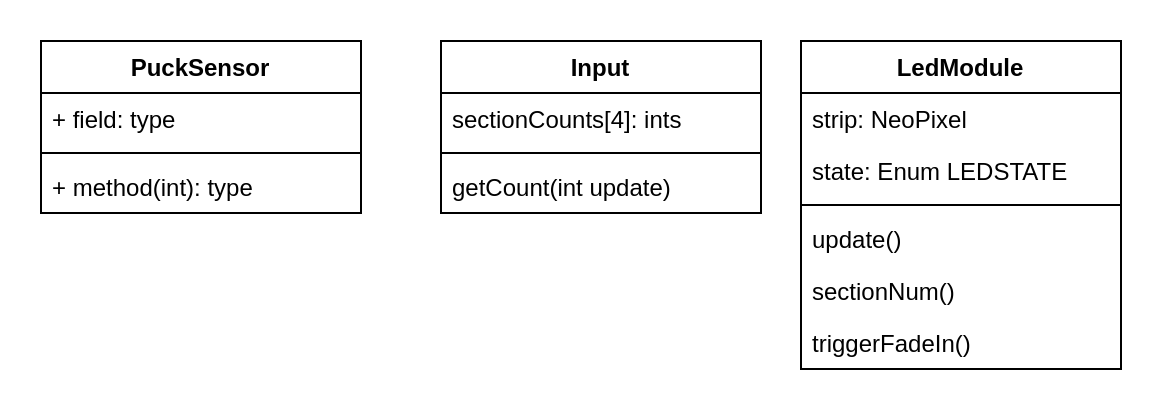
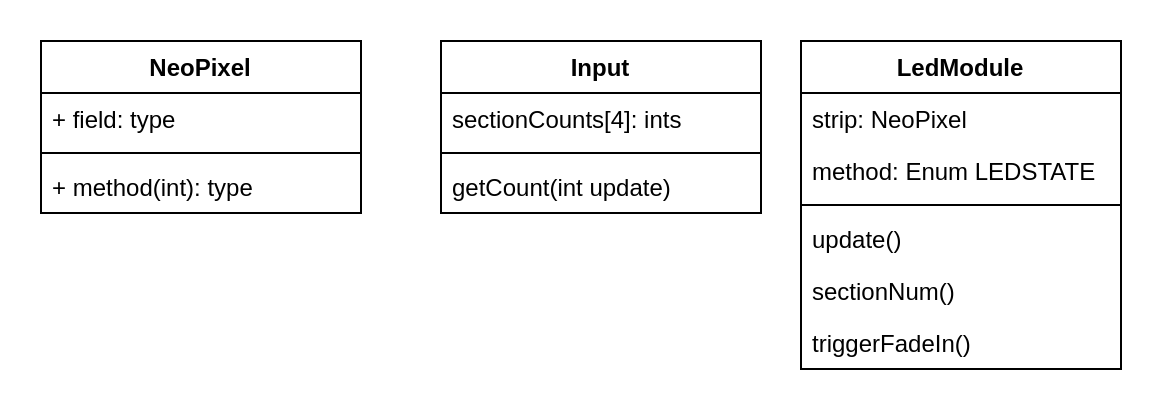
(200, 68) -> (200, 68)
(937, 172) -> (944, 172)
